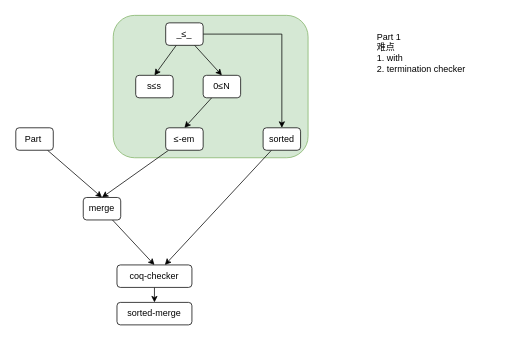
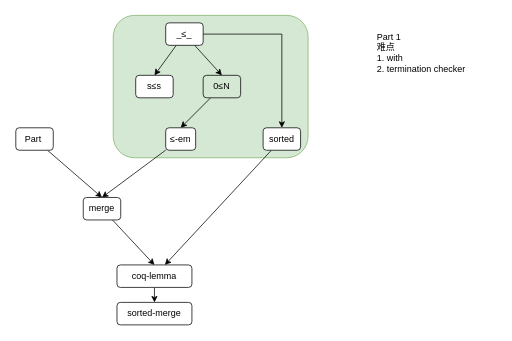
(222, 87) -> (222, 87)
(184, 139) -> (180, 139)
(154, 276) -> (154, 276)
